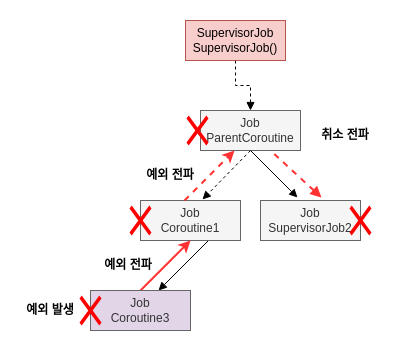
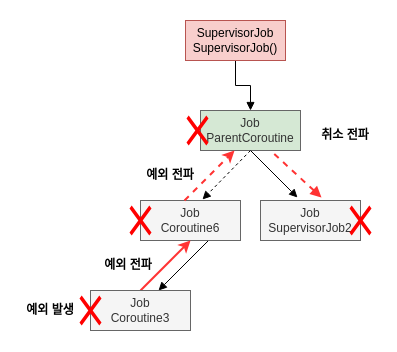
(239, 86) -> (239, 86)
(251, 131) -> (251, 131)
(191, 221) -> (191, 221)
(141, 311) -> (141, 311)
